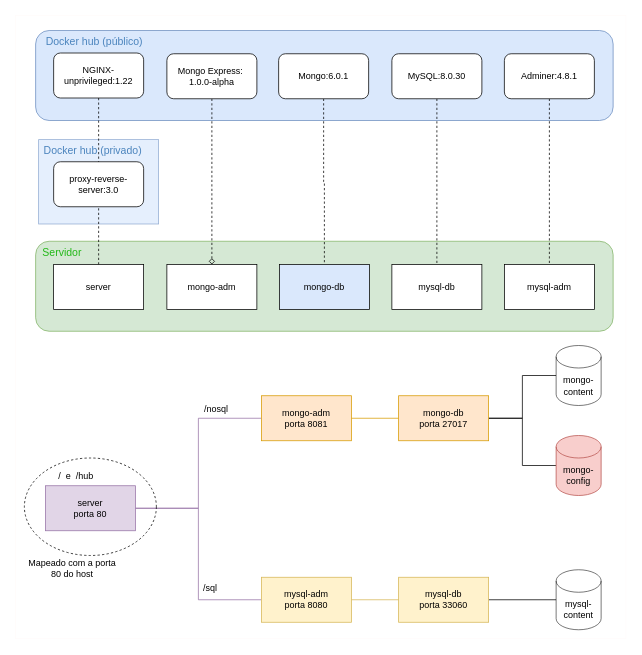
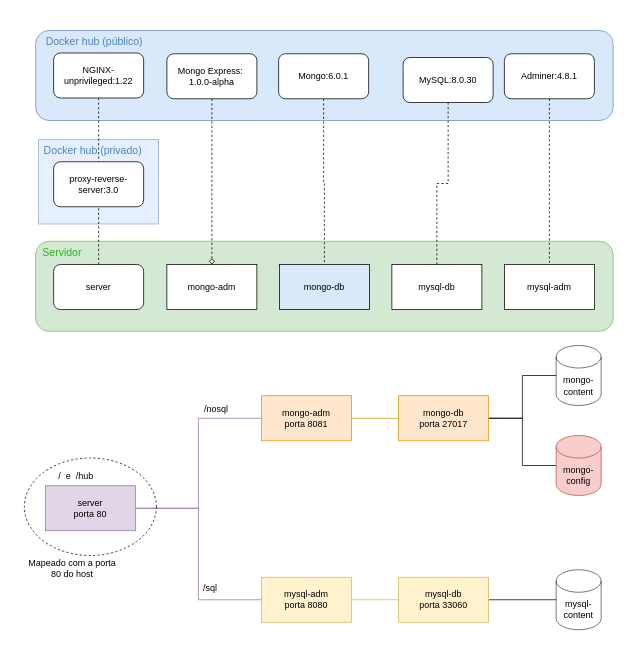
(437, 76) -> (448, 80)
(99, 287) -> (99, 287)
